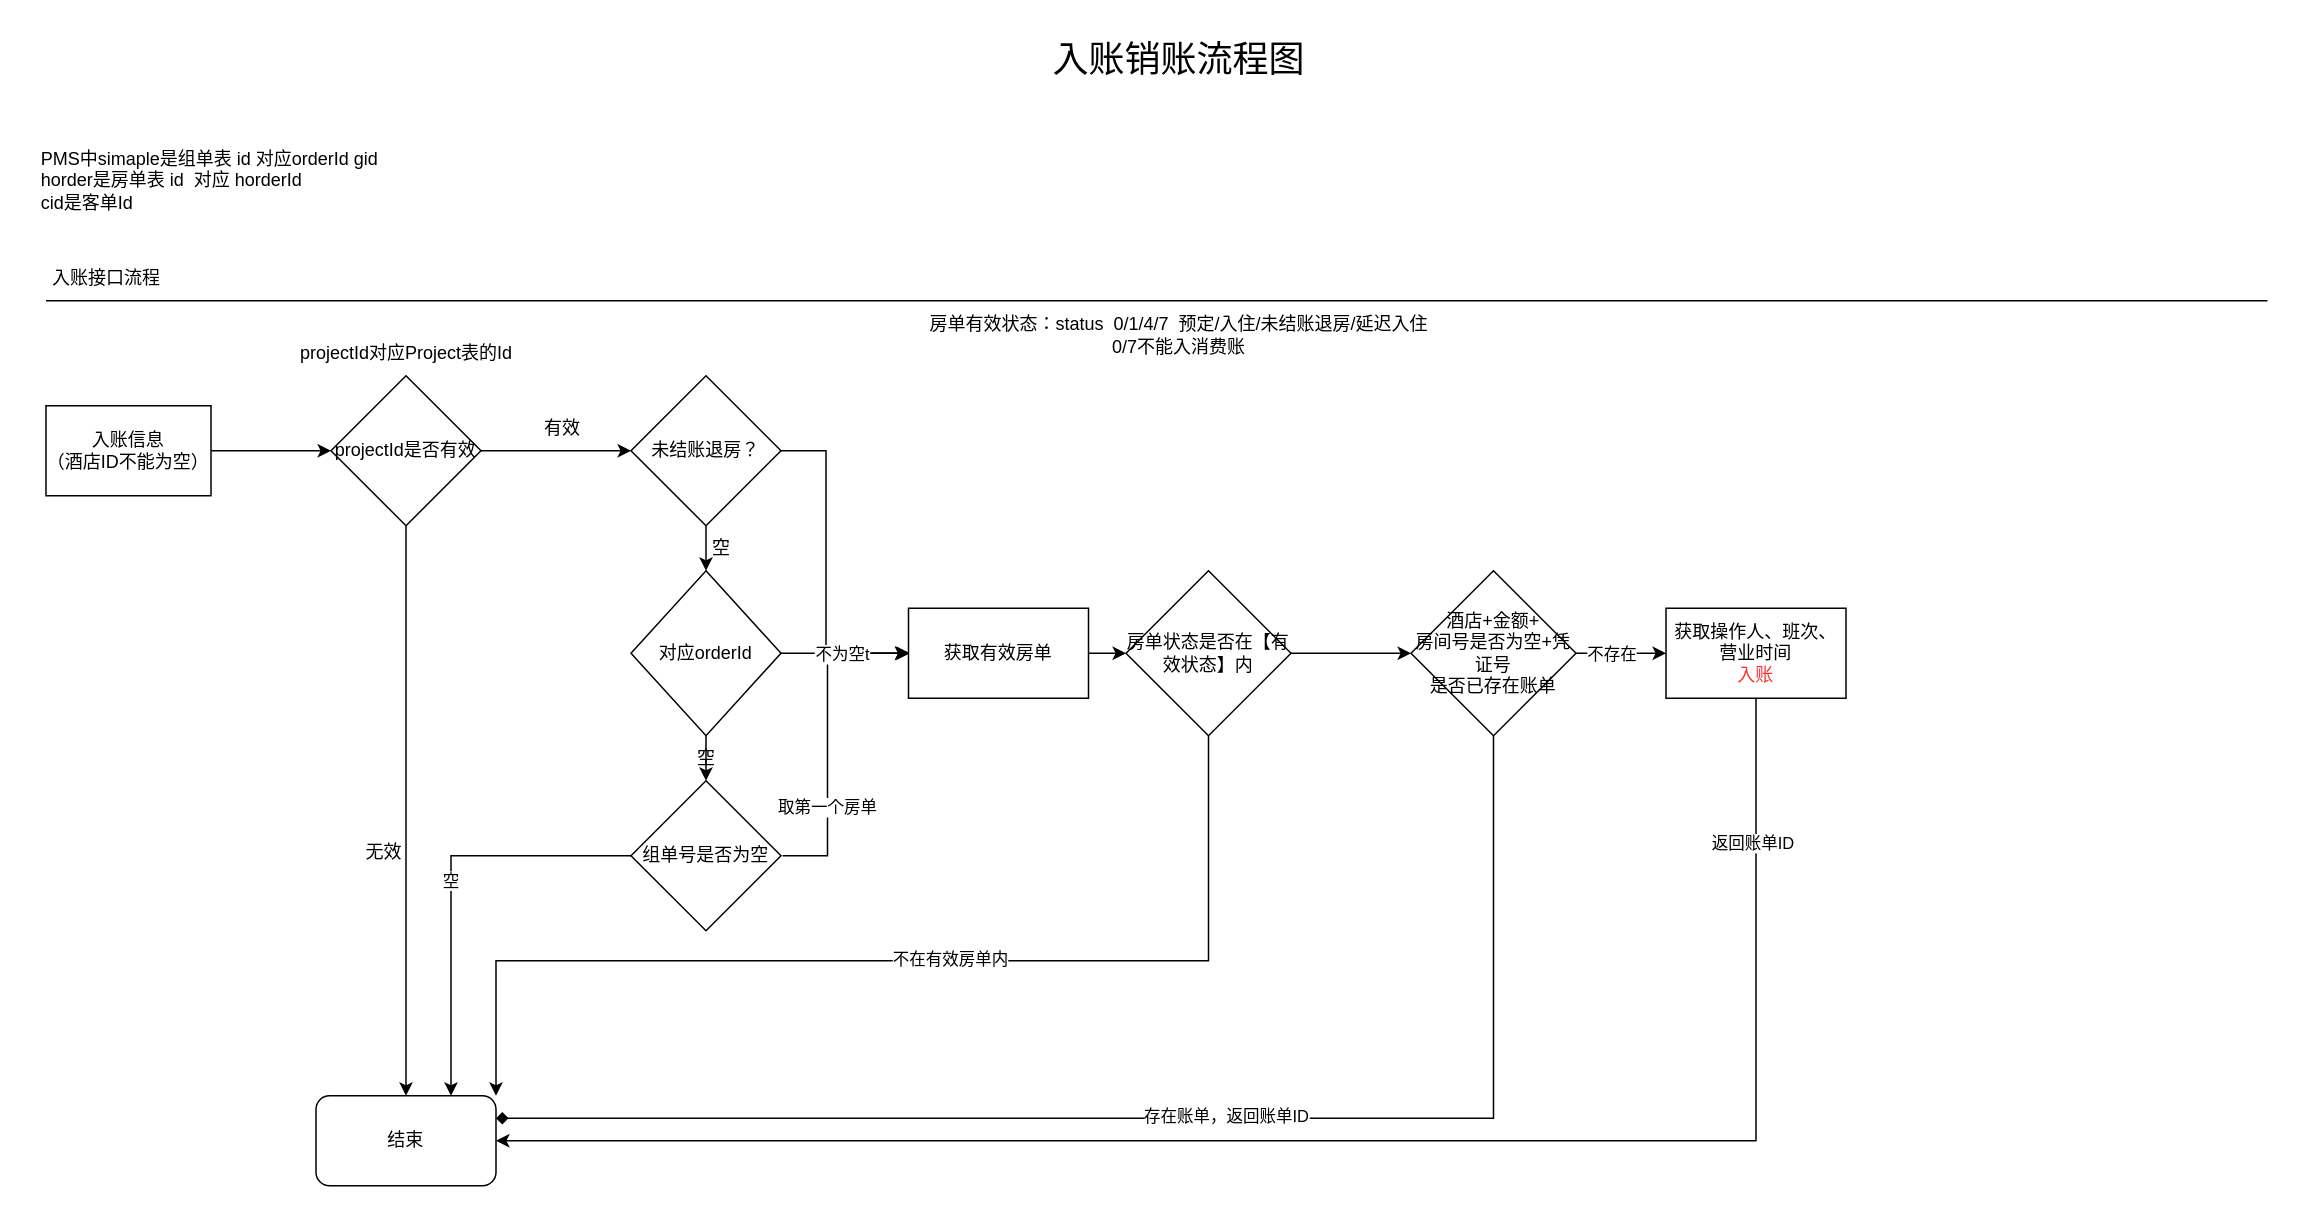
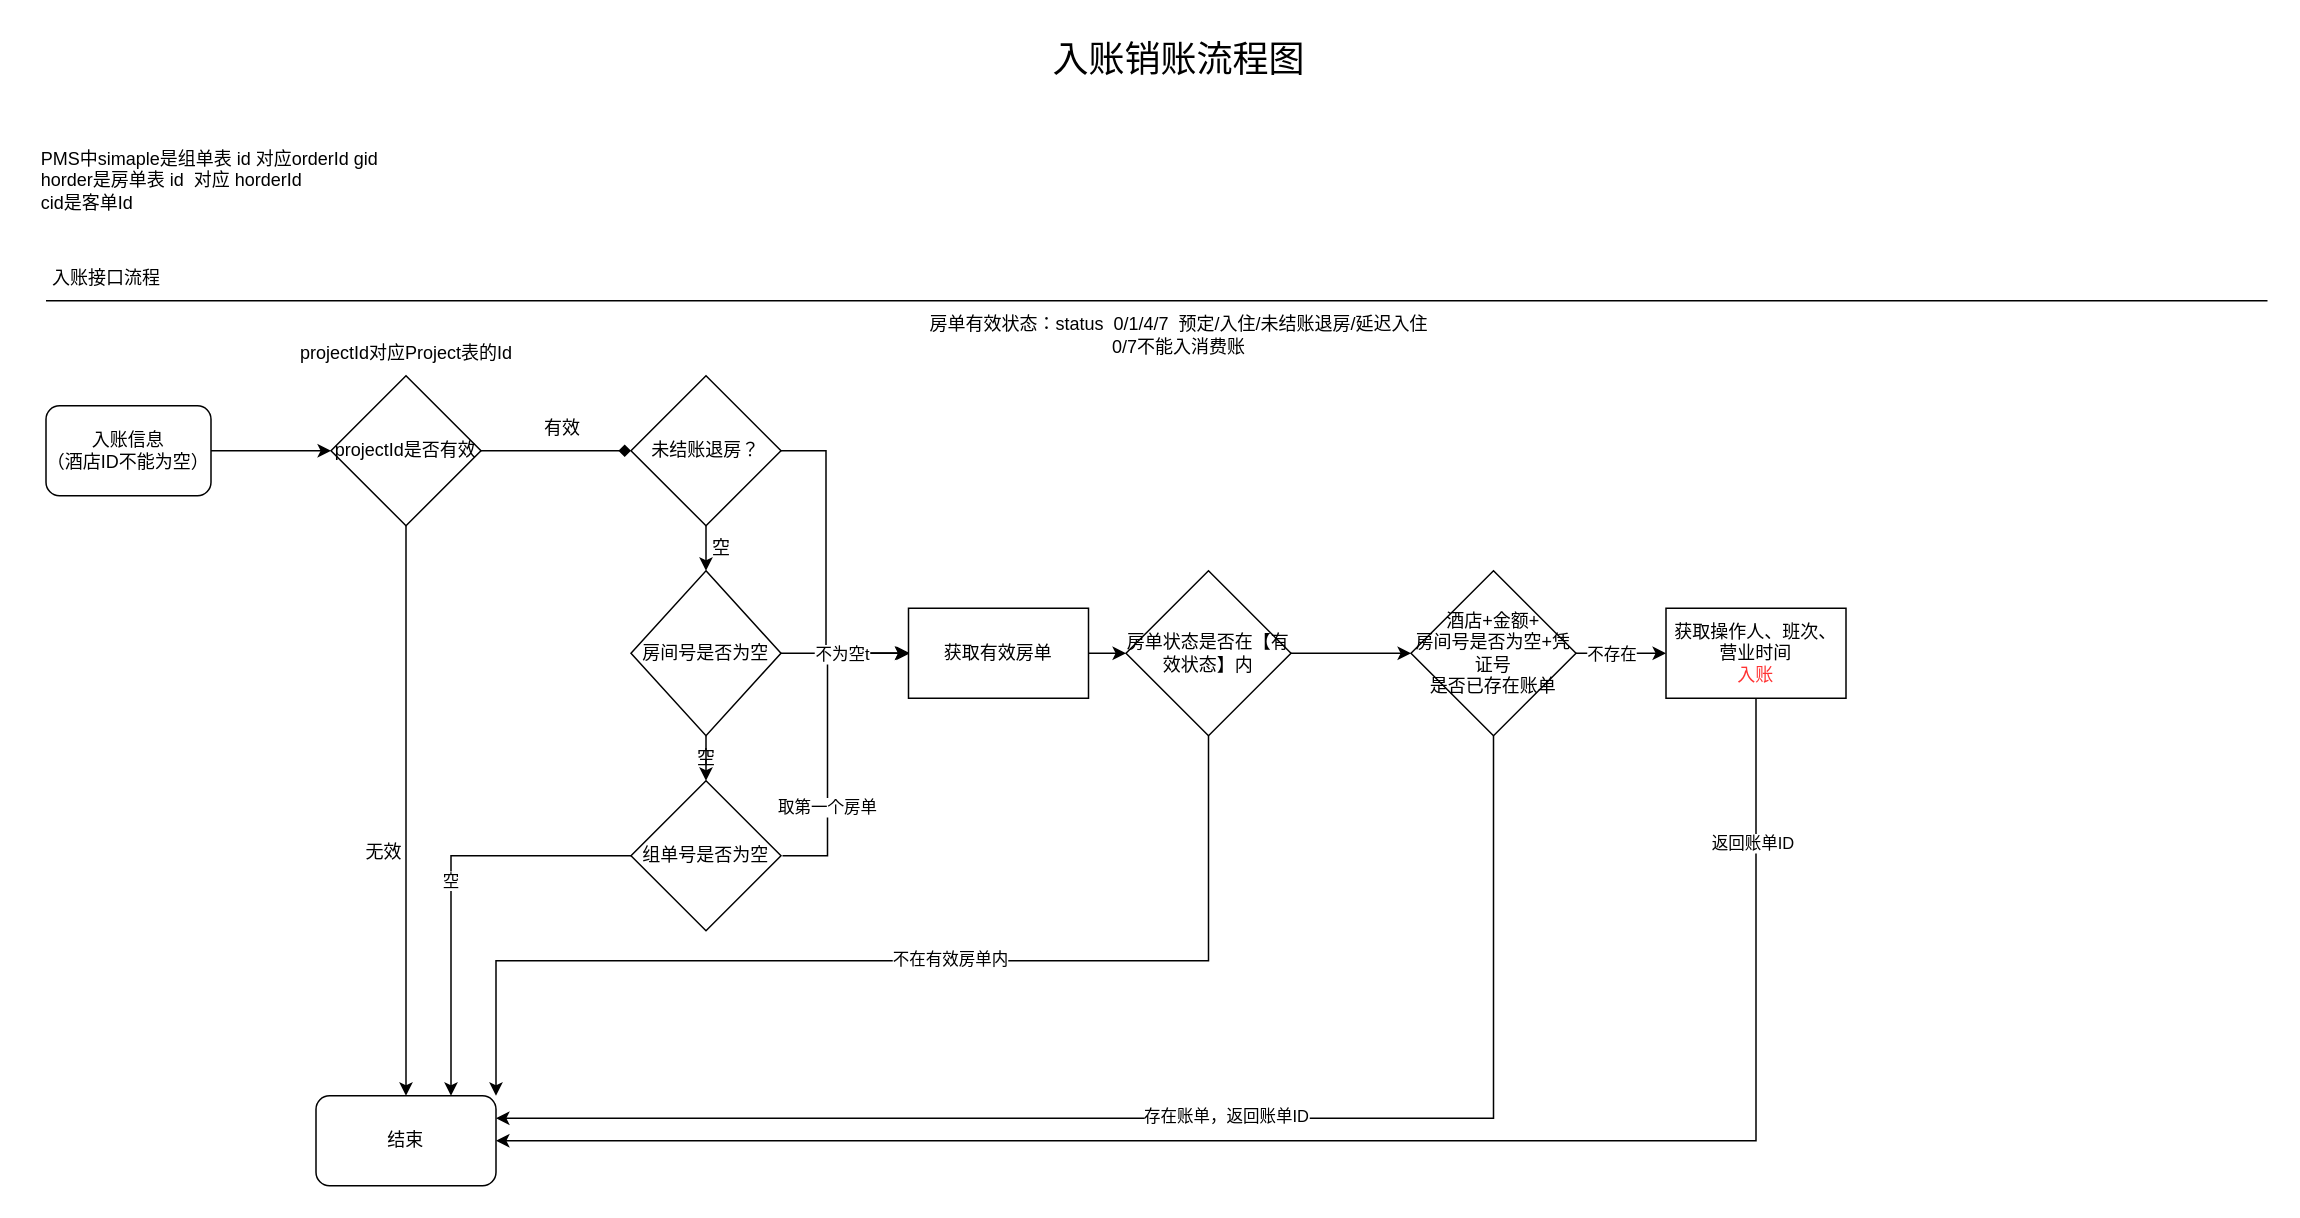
(128, 451) -> (128, 451)
(619, 451) -> (618, 451)
(706, 653) -> (706, 653)
(508, 1118) -> (507, 1118)
